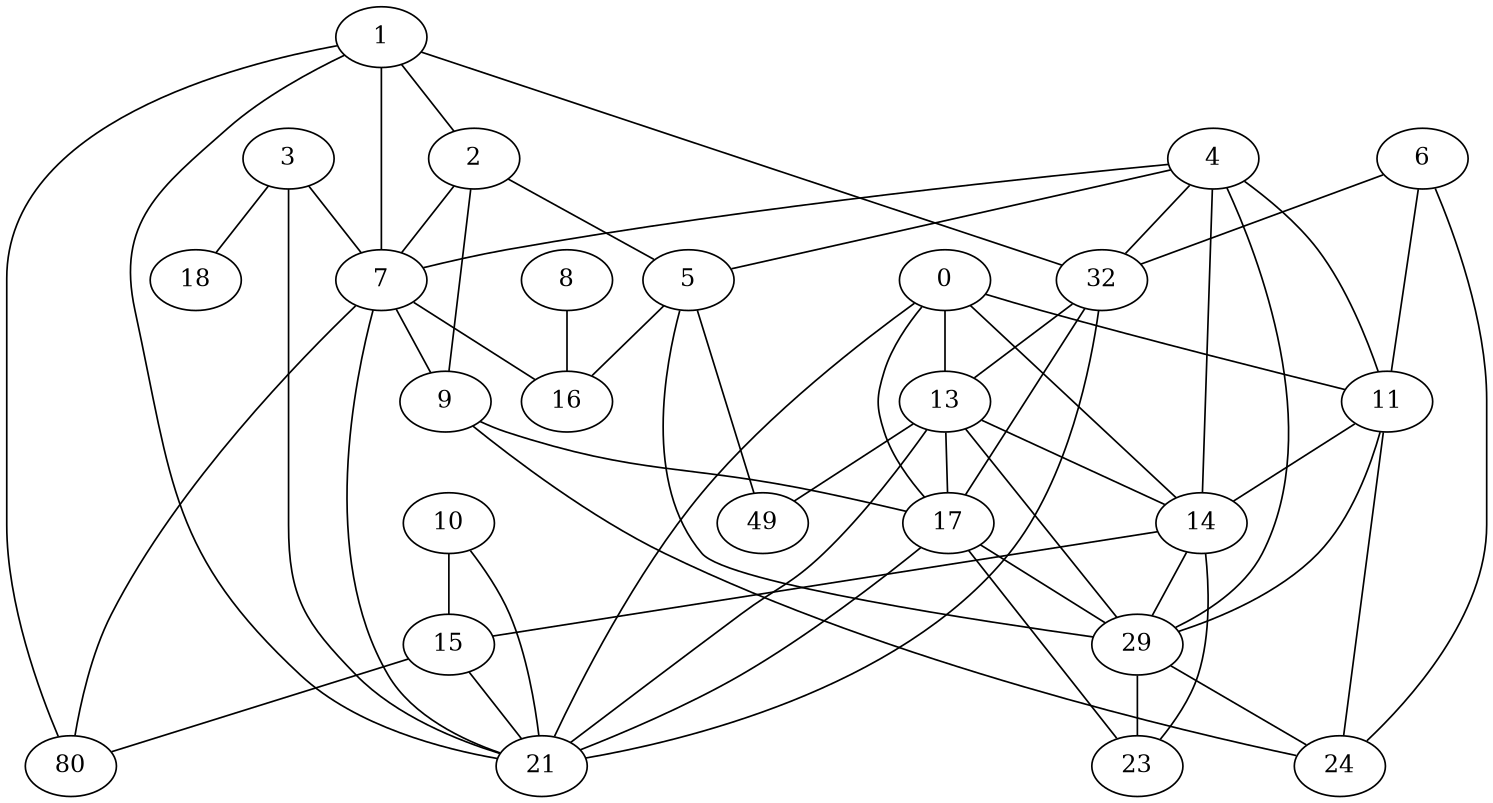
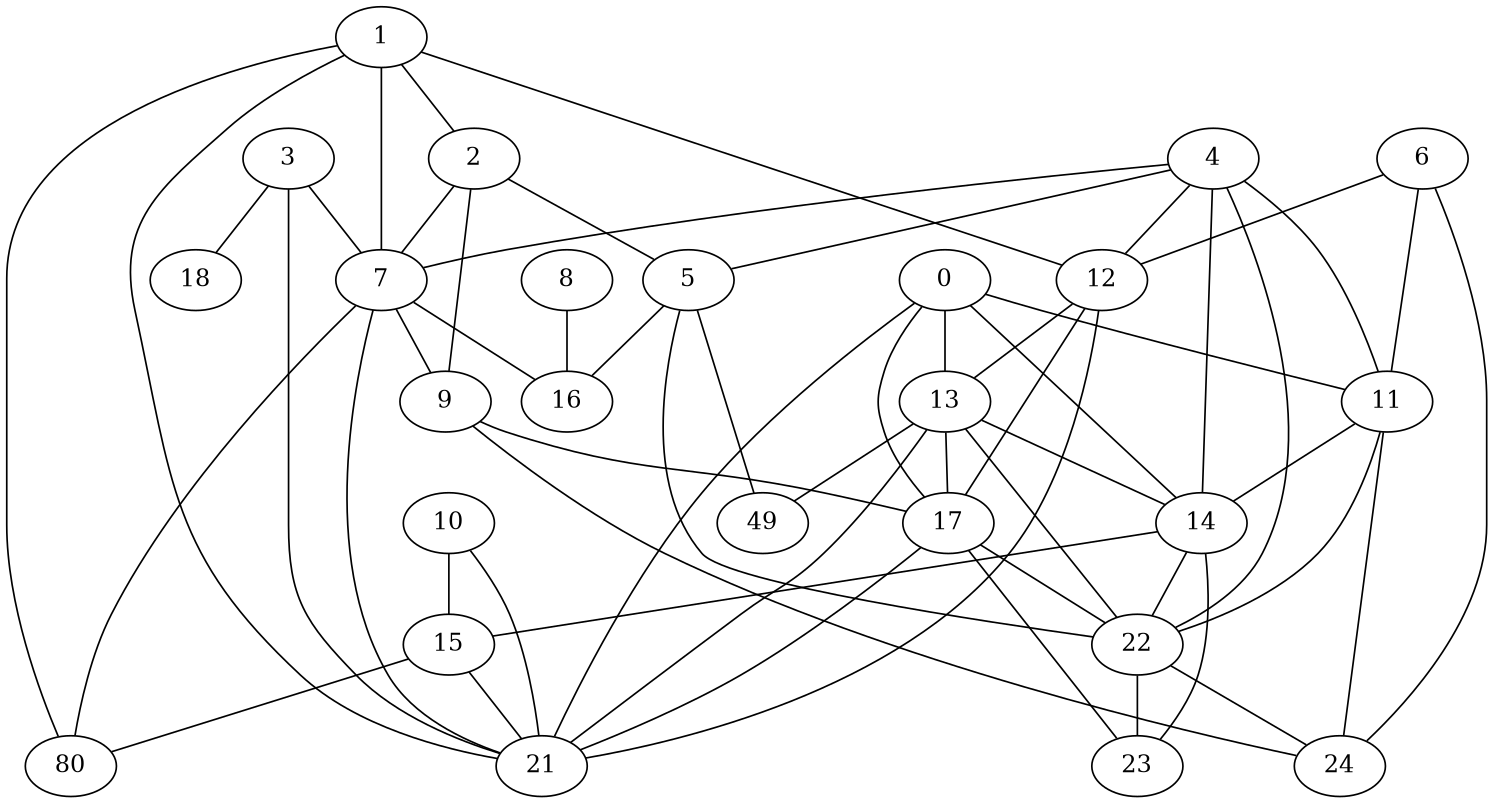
(1102, 280) -> (1102, 280)
(1137, 645) -> (1137, 645)
